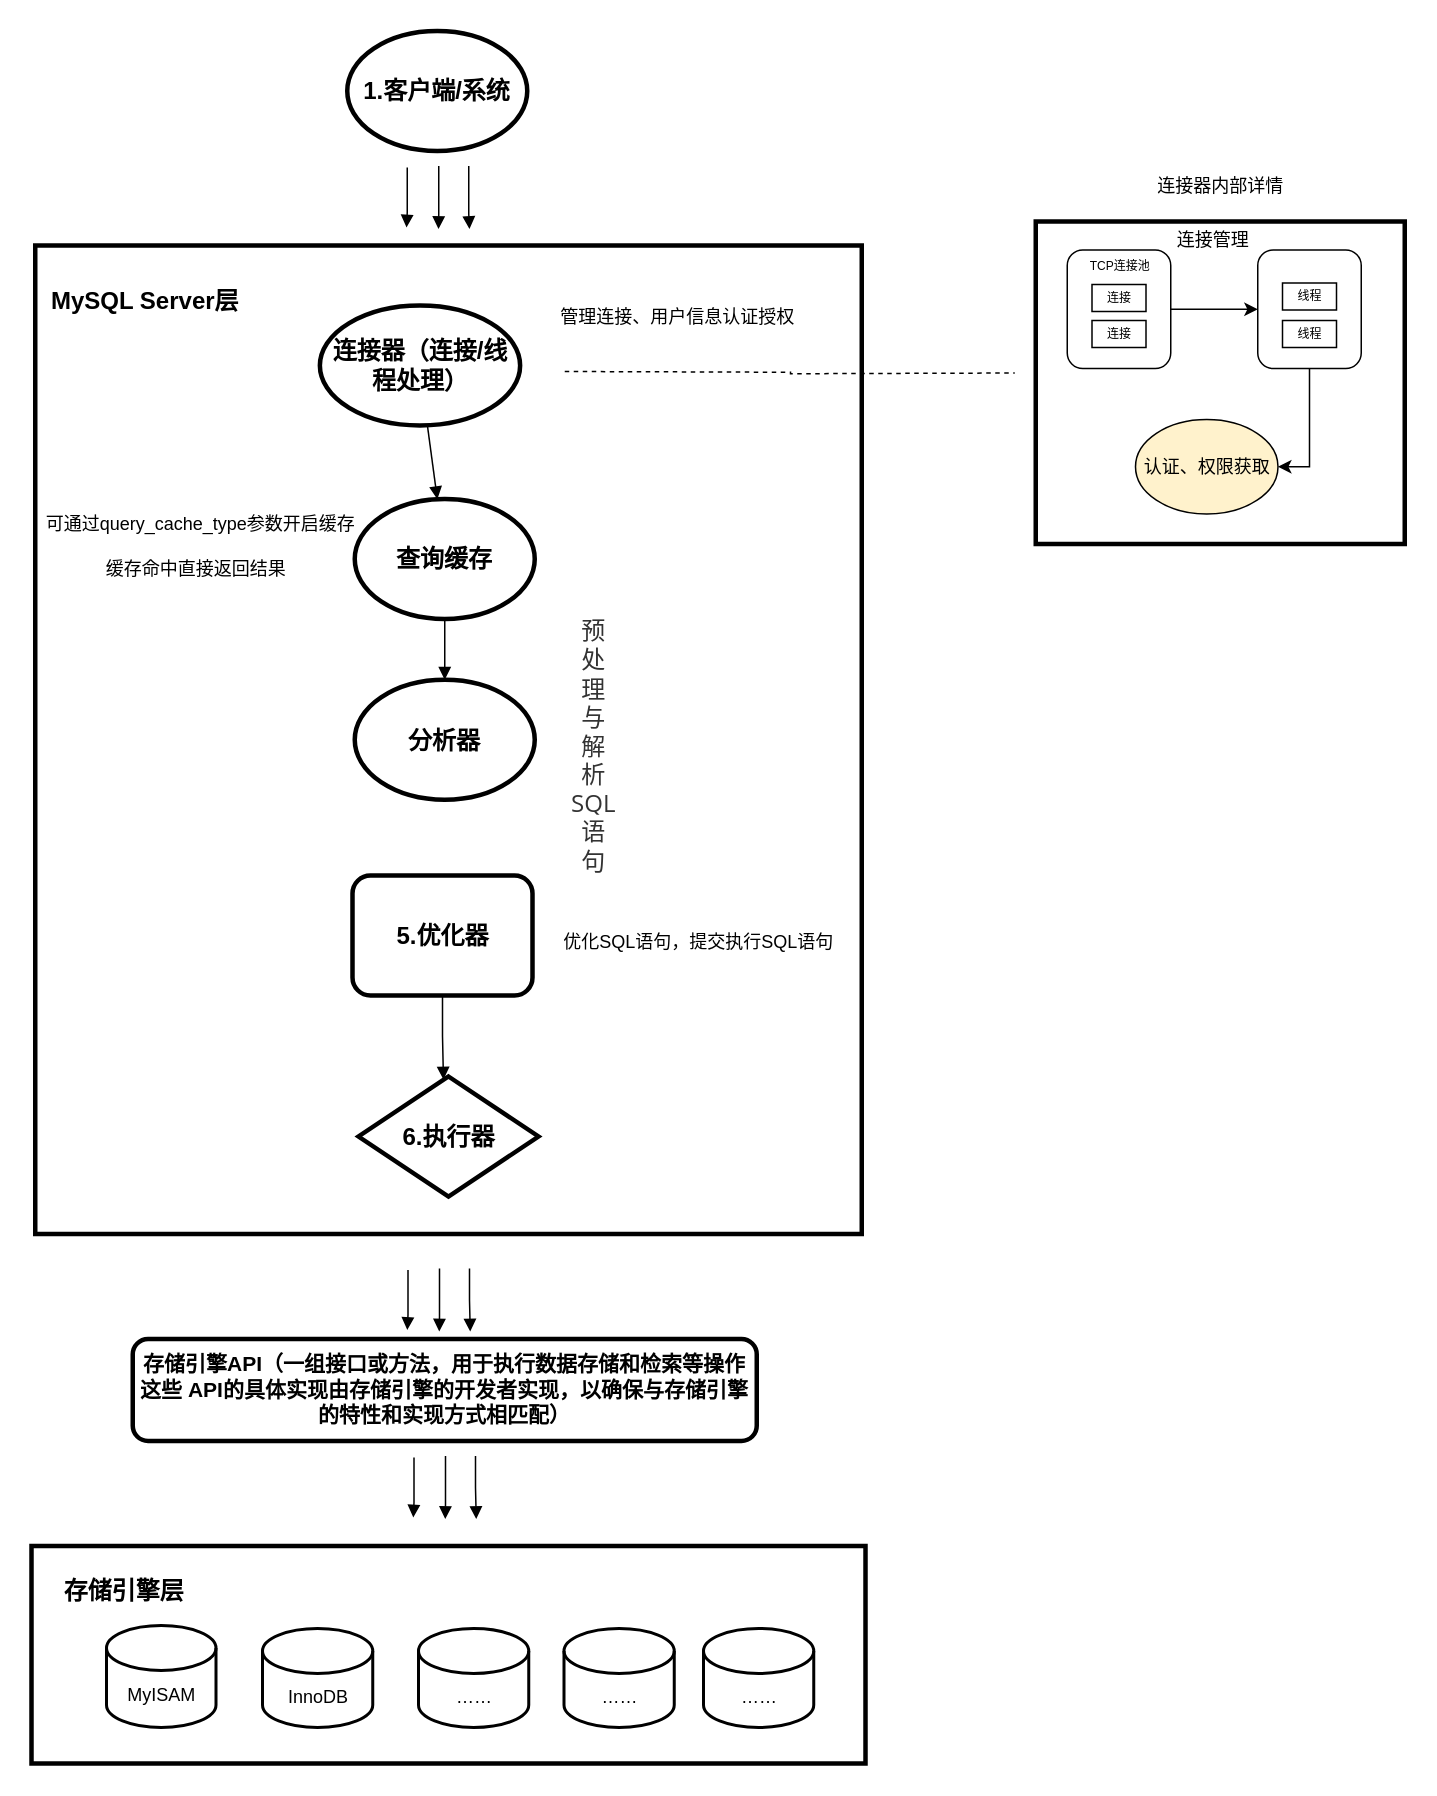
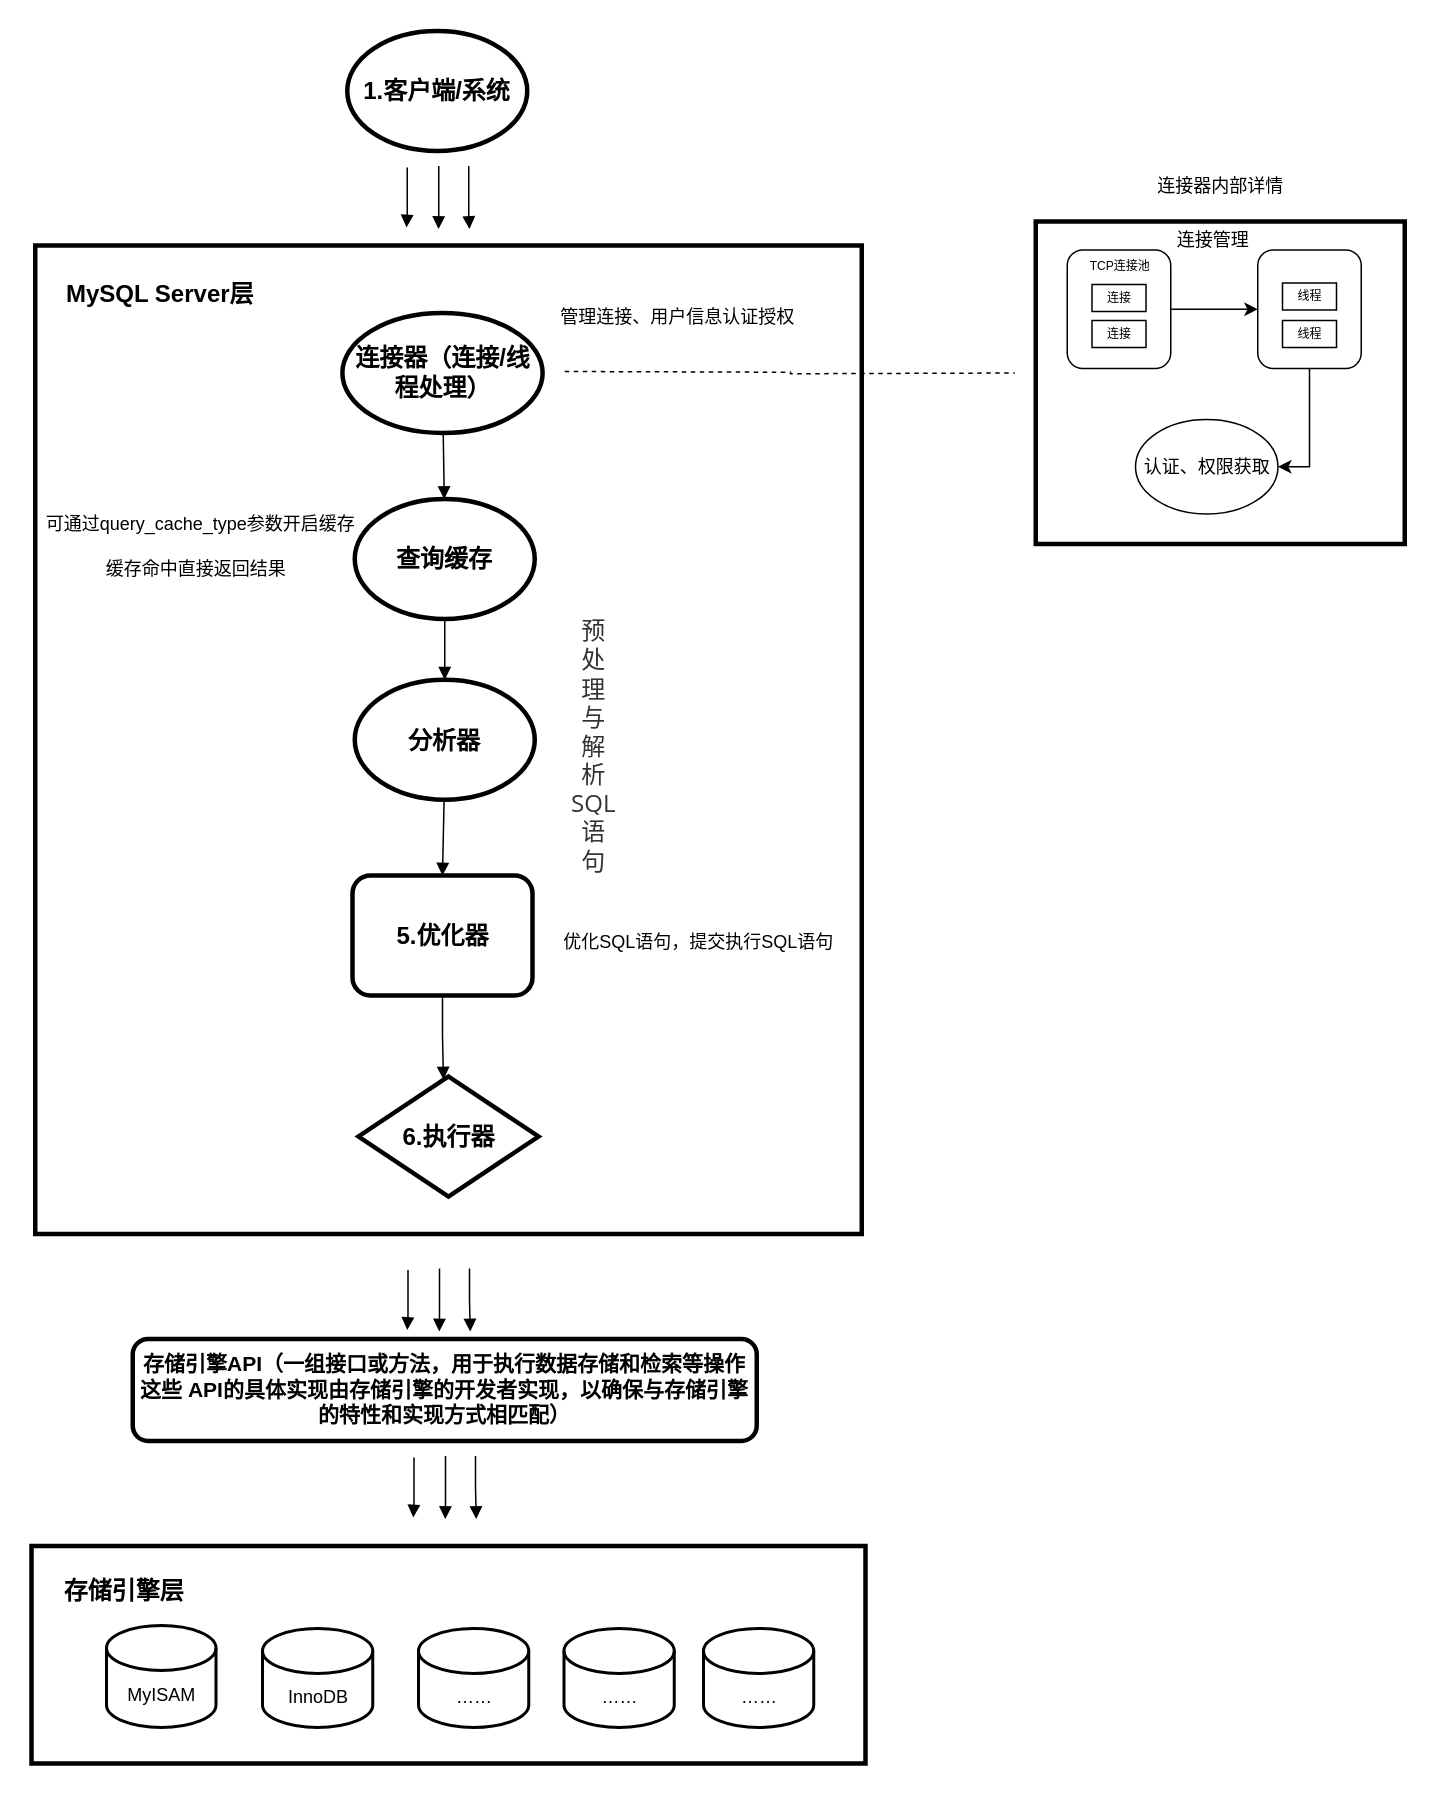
(145, 300) -> (160, 293)
(420, 365) -> (443, 373)
(1207, 467) -> (1207, 467)
none -> (443, 831)
